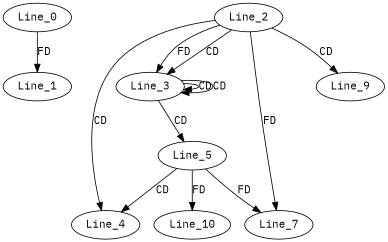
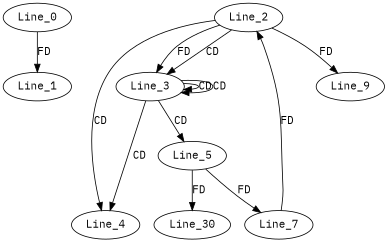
(326, 52) -> (326, 52)
(262, 117) -> (281, 123)
(152, 188) -> (129, 152)
(192, 225) -> (192, 225)
